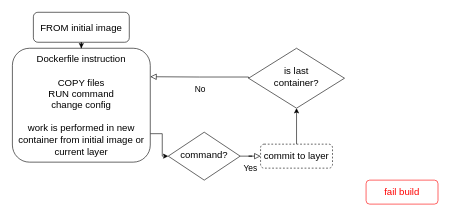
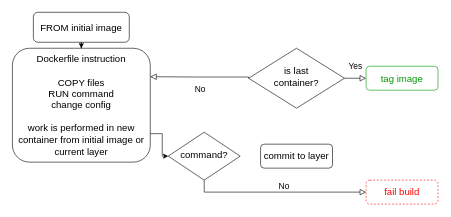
none -> (352, 78)
none -> (402, 78)
(297, 128) -> none
(251, 156) -> none
(297, 156) -> (297, 156)
none -> (276, 192)
(402, 192) -> (402, 192)
